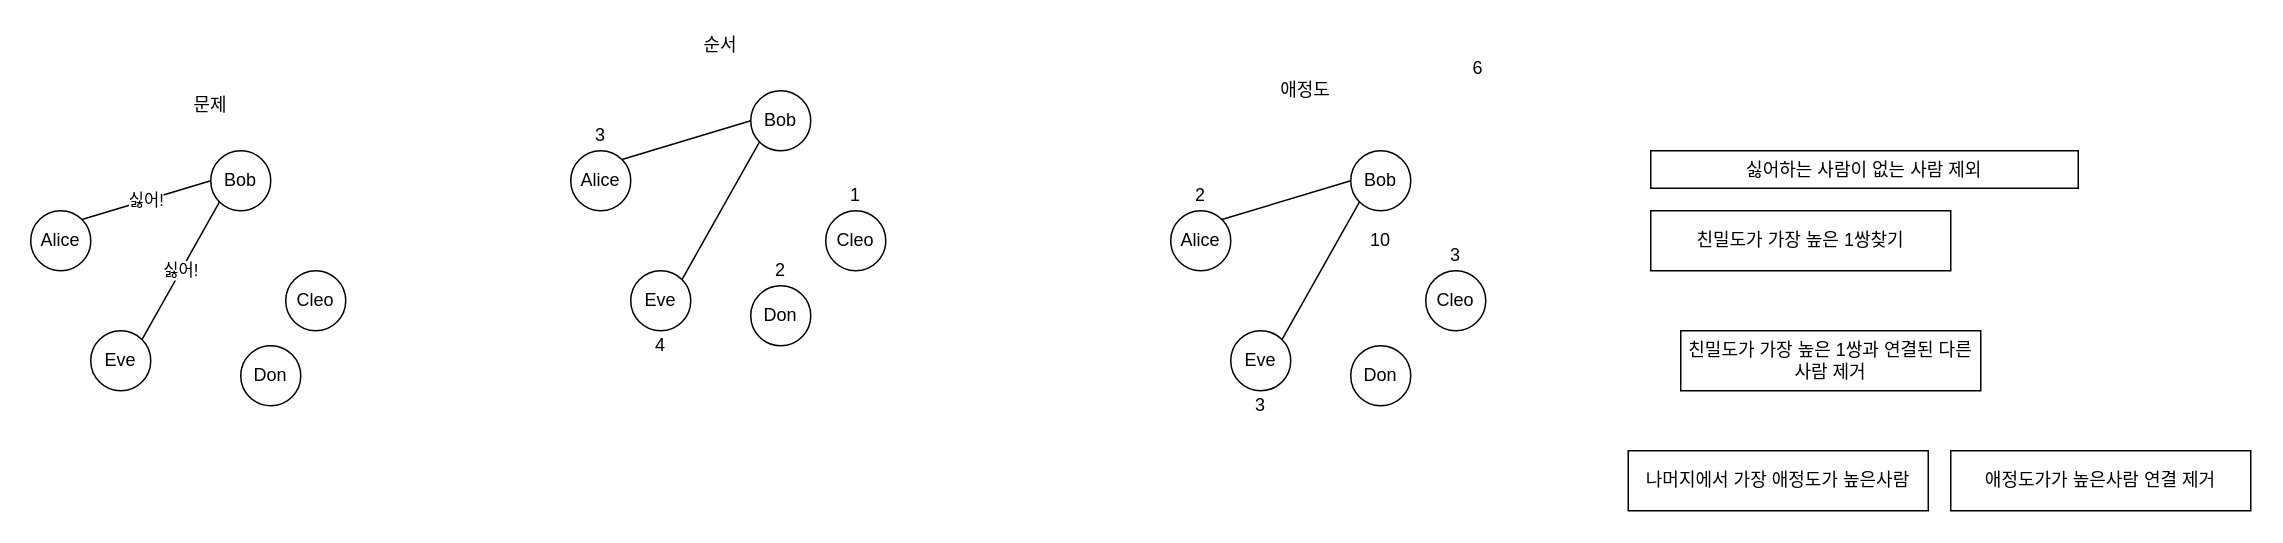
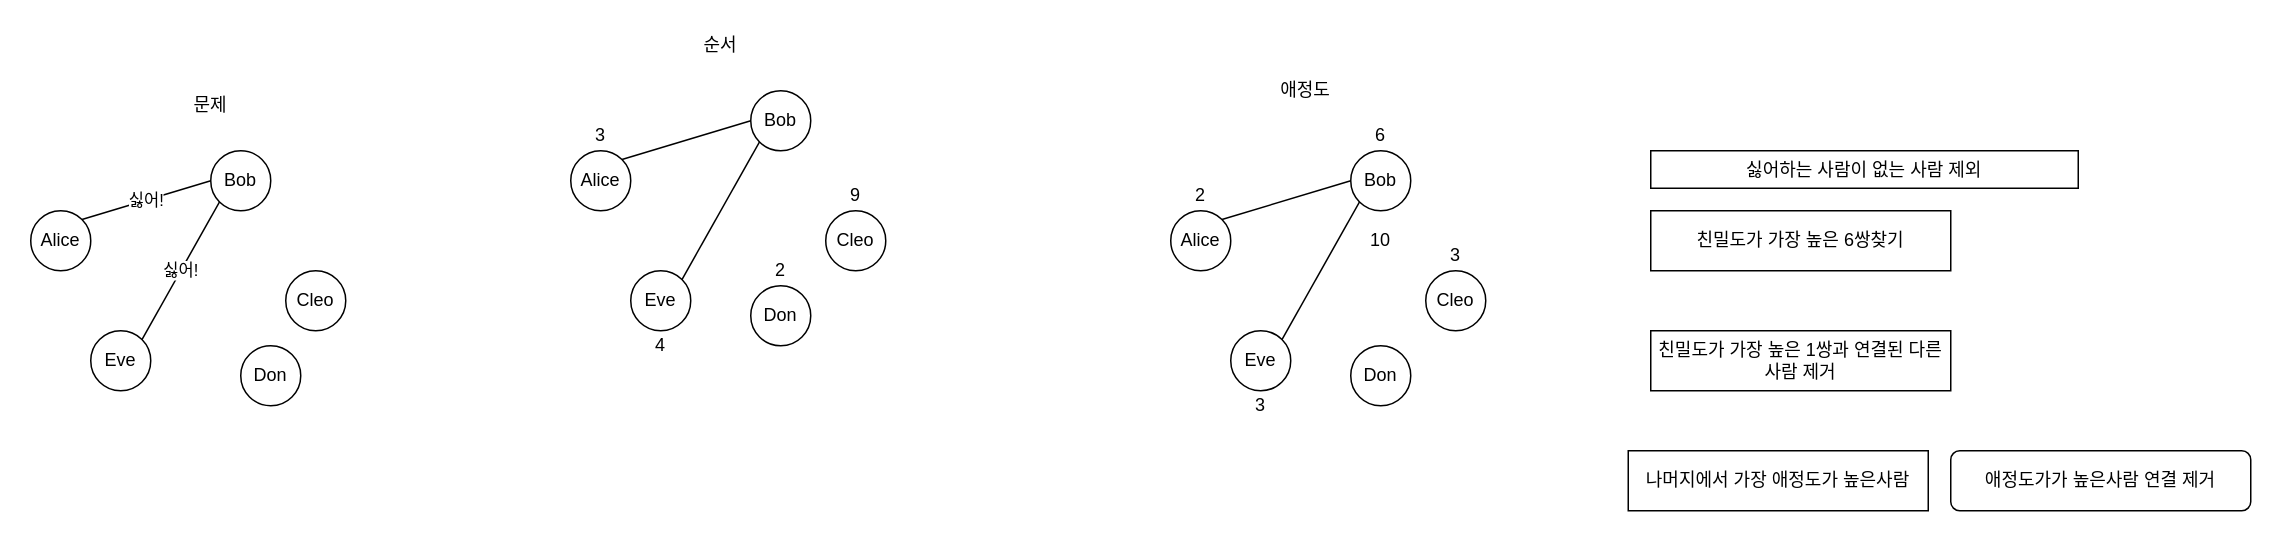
(1478, 68) -> (1381, 136)
(856, 196) -> (856, 196)
(1801, 241) -> (1801, 241)
(1831, 361) -> (1801, 361)
(2101, 481) -> (2101, 481)
